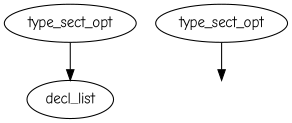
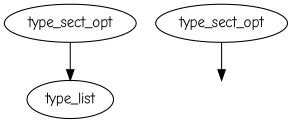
(70, 99) -> (70, 99)
